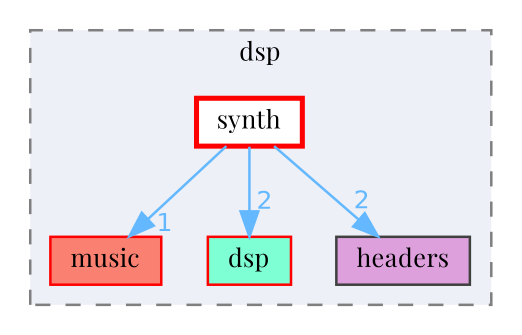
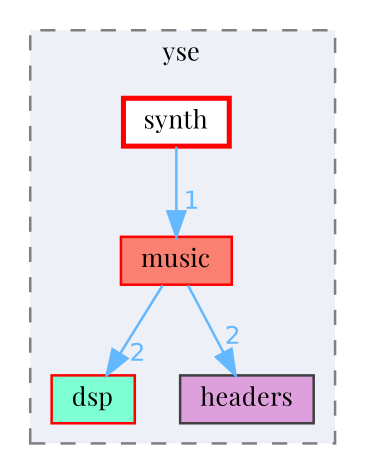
(261, 54) -> (183, 54)
(249, 179) -> (141, 319)
(316, 183) -> (206, 319)
